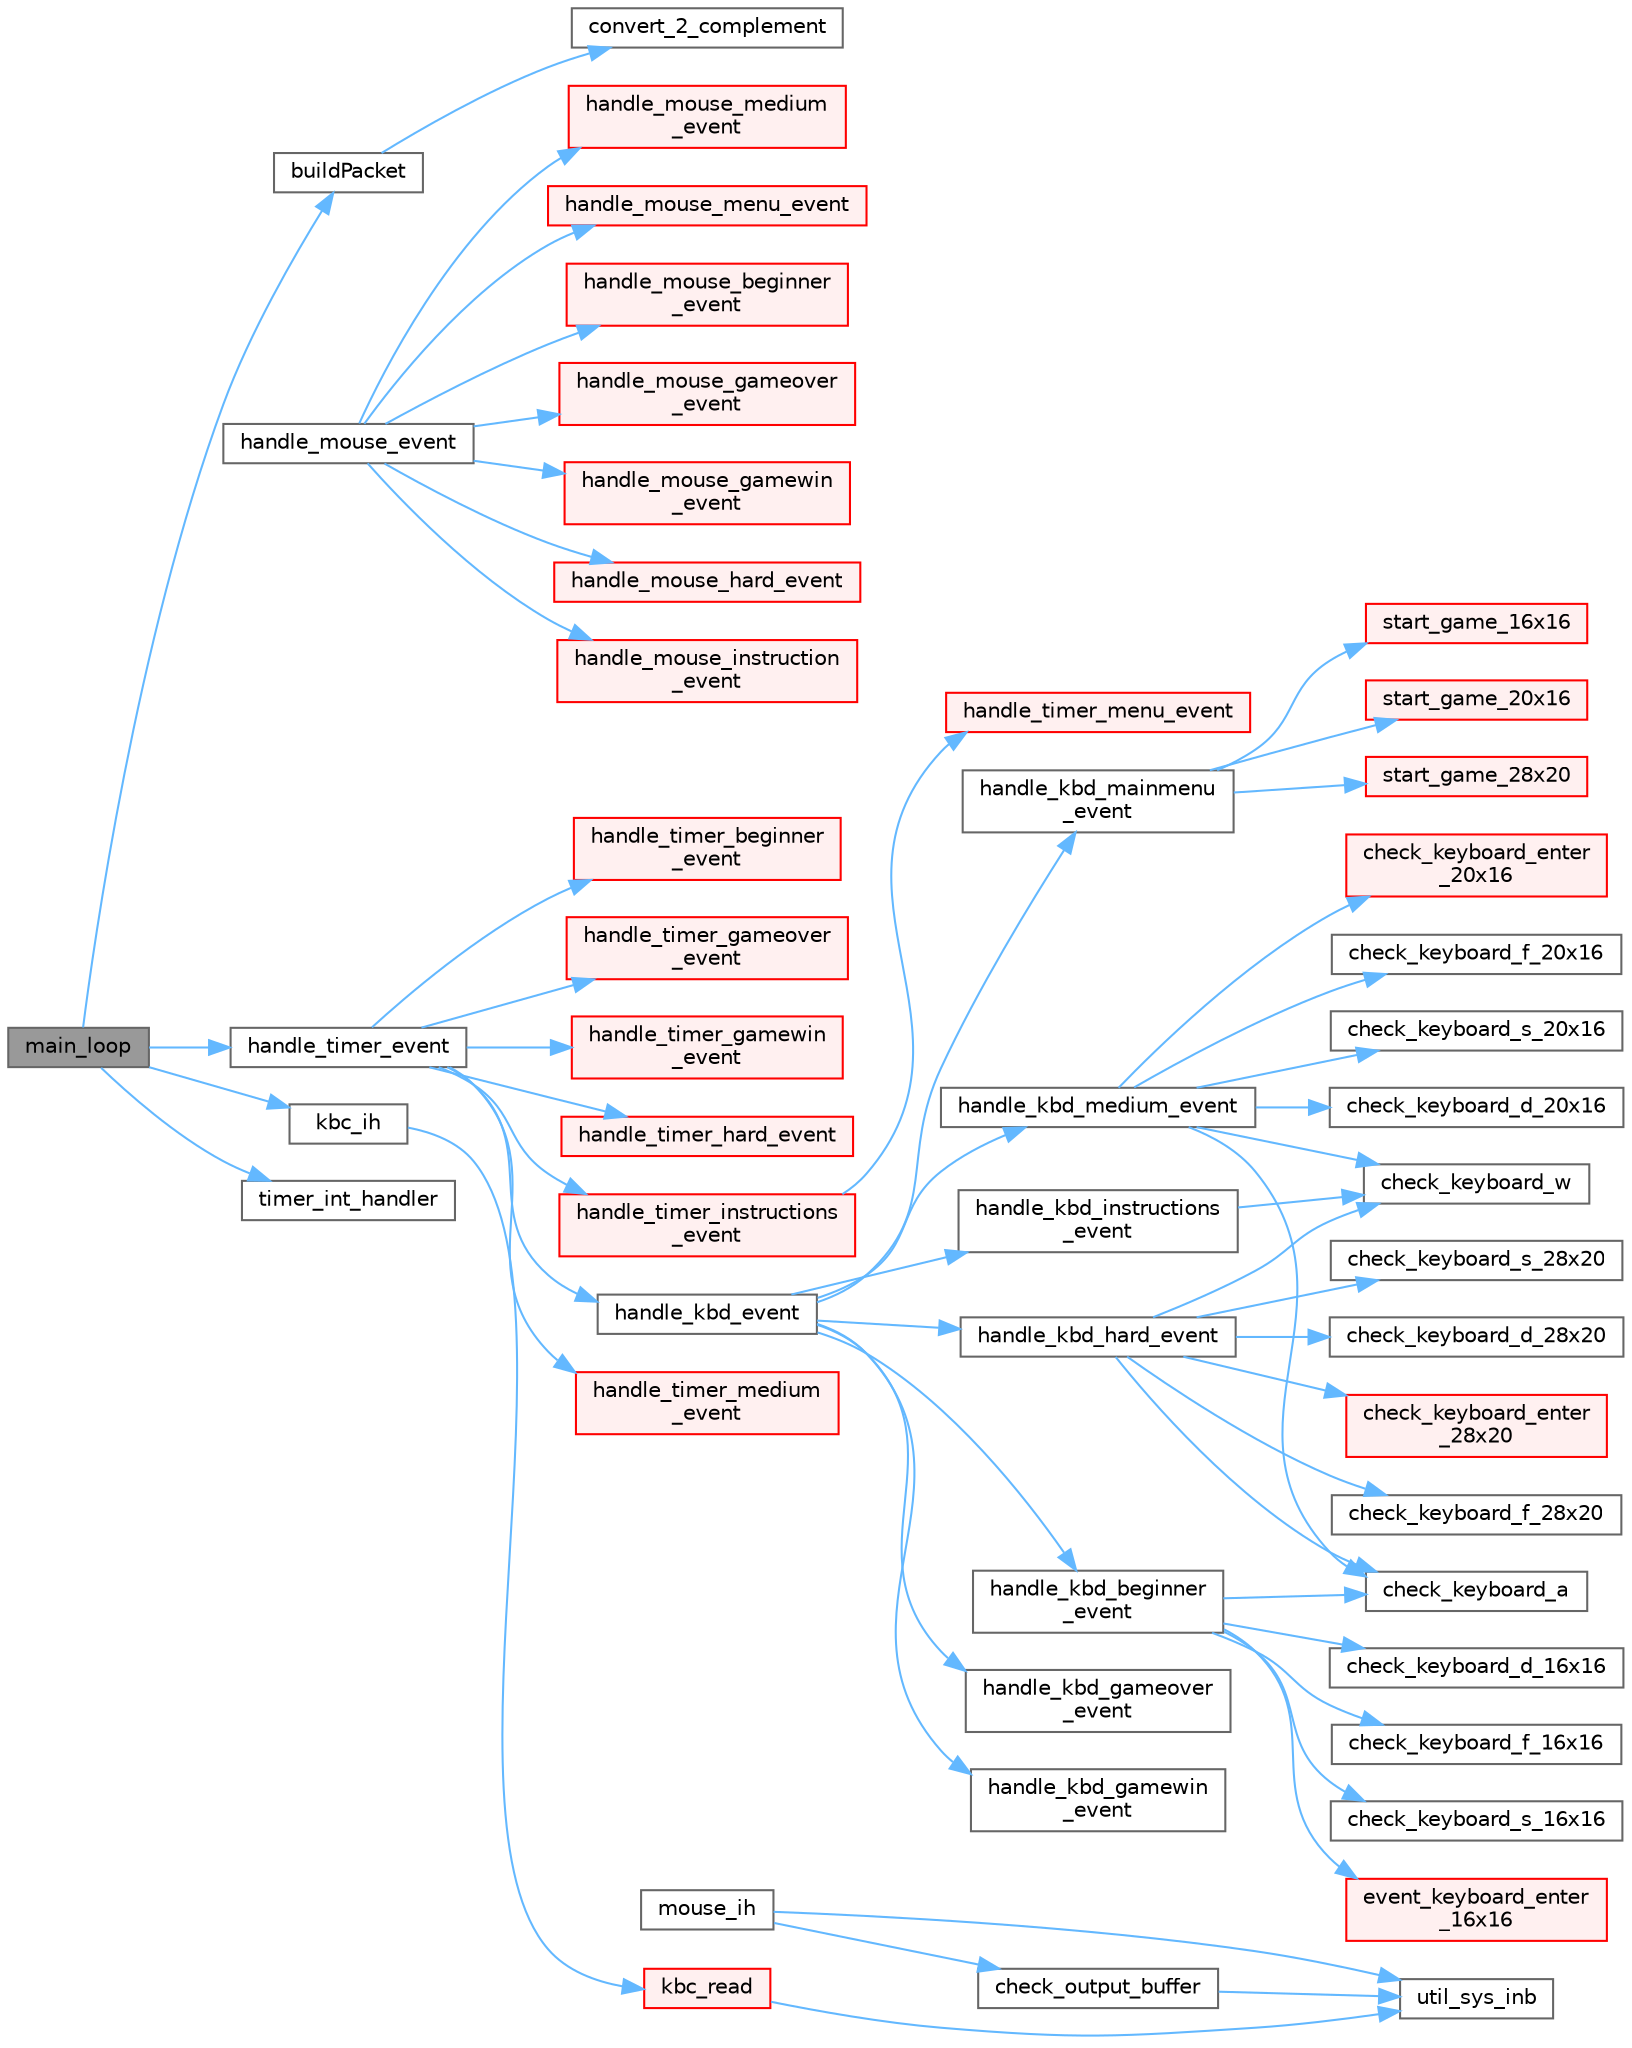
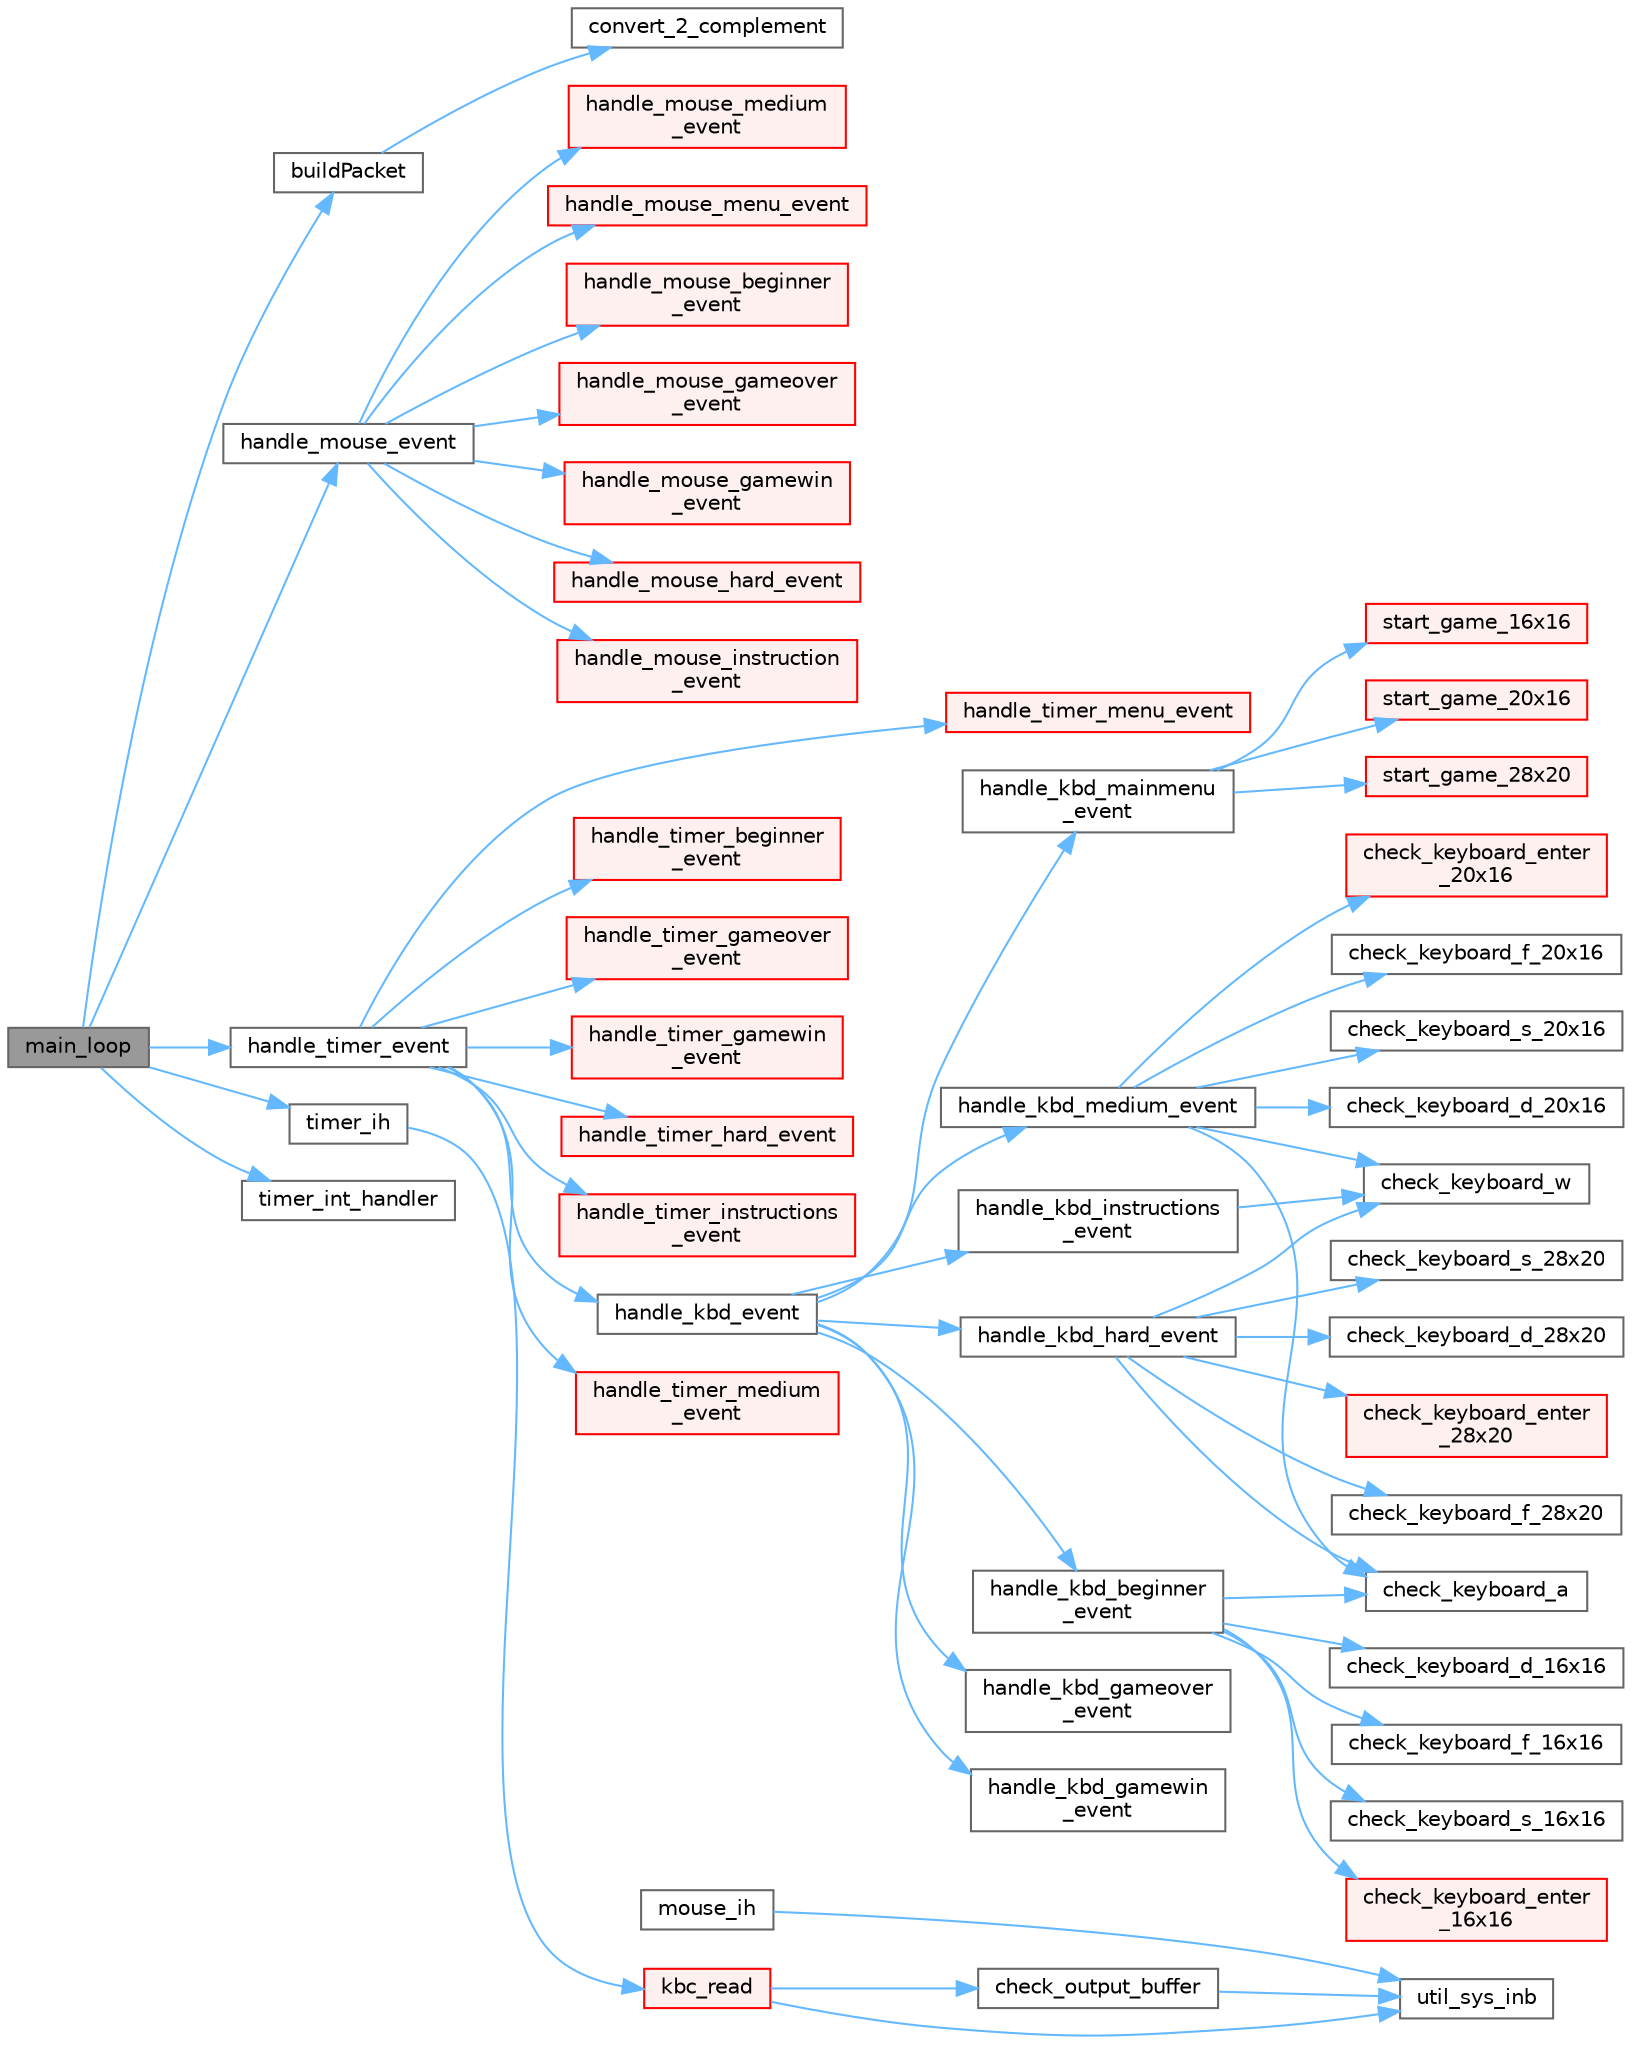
none -> (209, 755)
(904, 972) -> (588, 783)
(348, 1124) -> (348, 1124)
(1477, 1910) -> (1477, 1910)
(876, 1944) -> (863, 1988)
